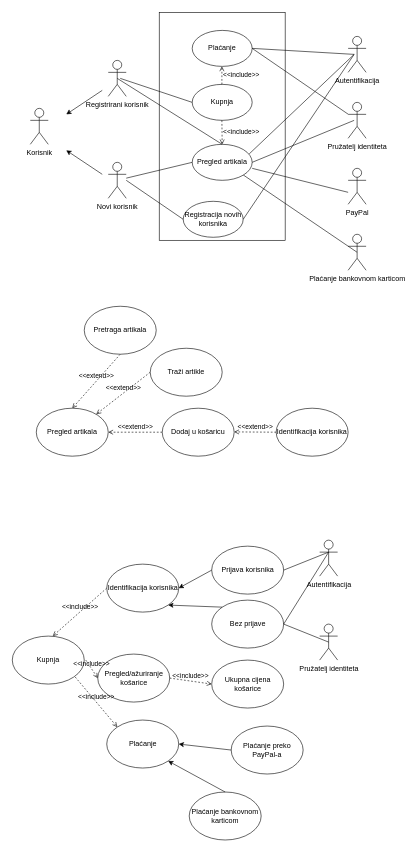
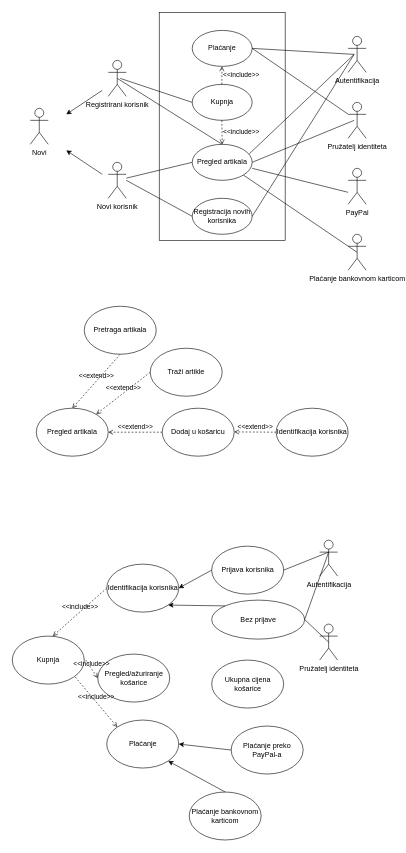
(40, 153) -> (40, 153)
(213, 219) -> (222, 216)
(248, 624) -> (258, 620)
(190, 681) -> none
